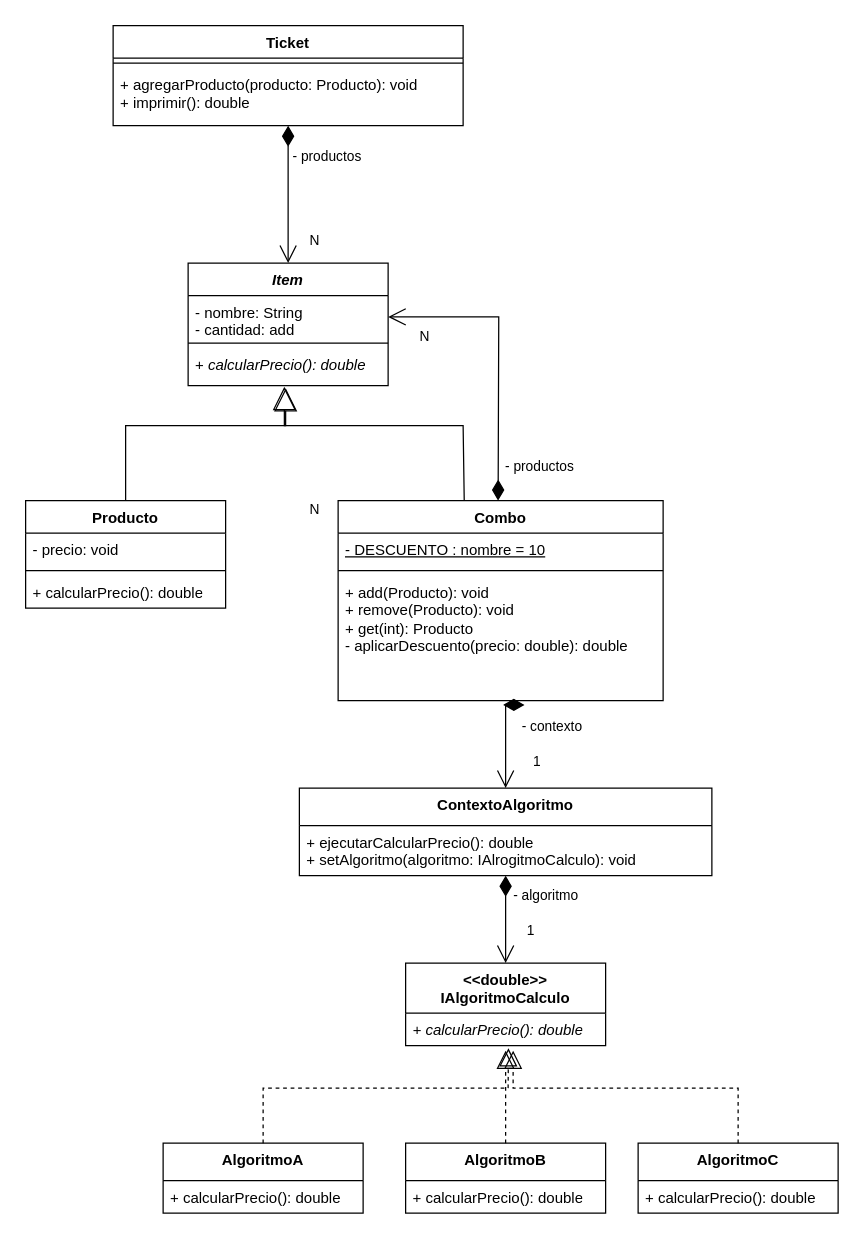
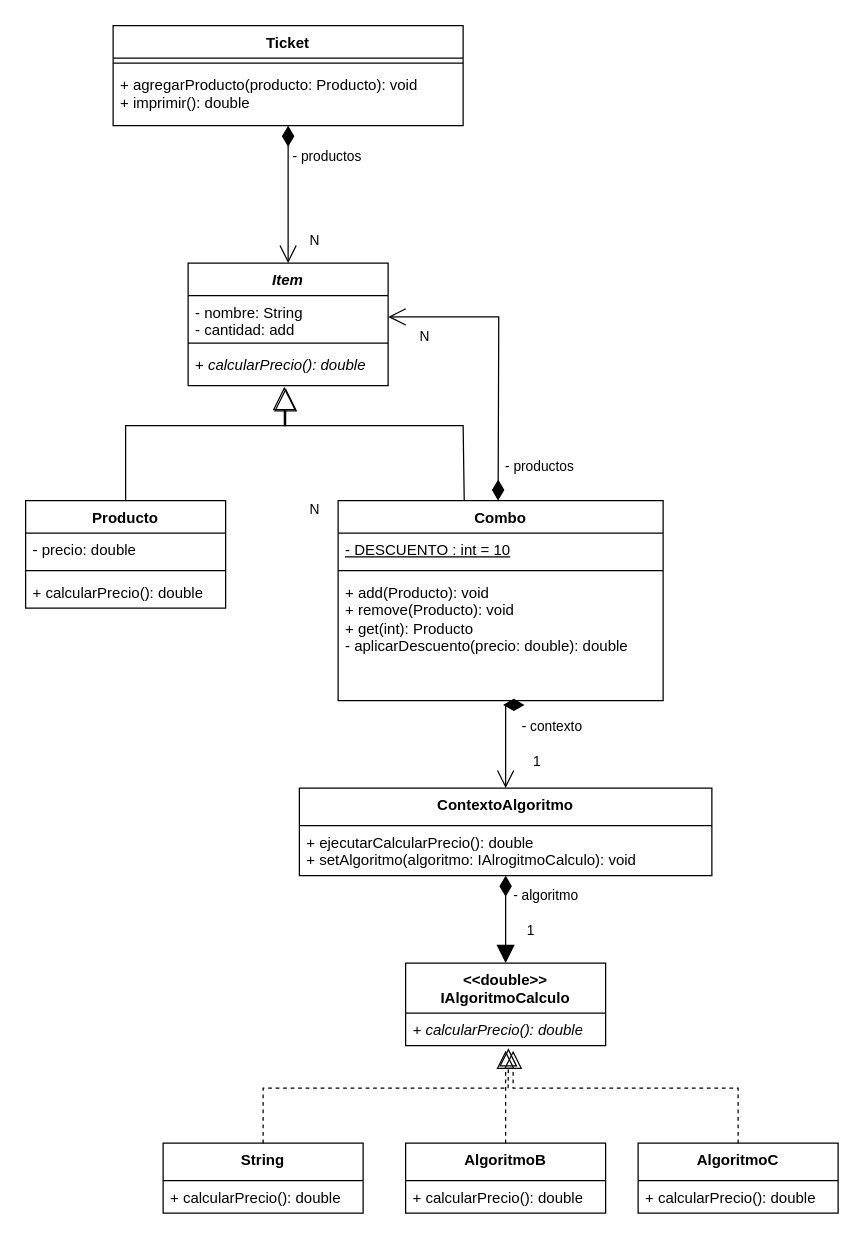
(82, 551) -> (91, 551)
(439, 551) -> (424, 551)
(506, 951) -> (506, 944)
(263, 1161) -> (263, 1161)
